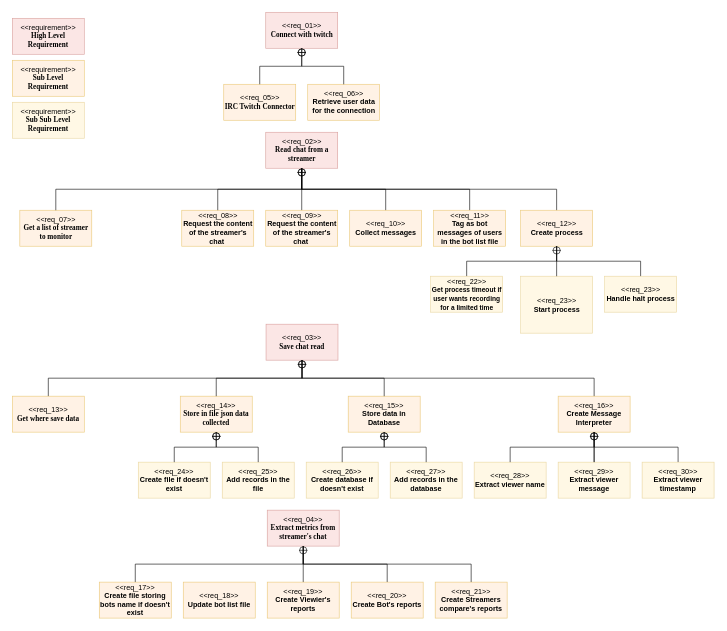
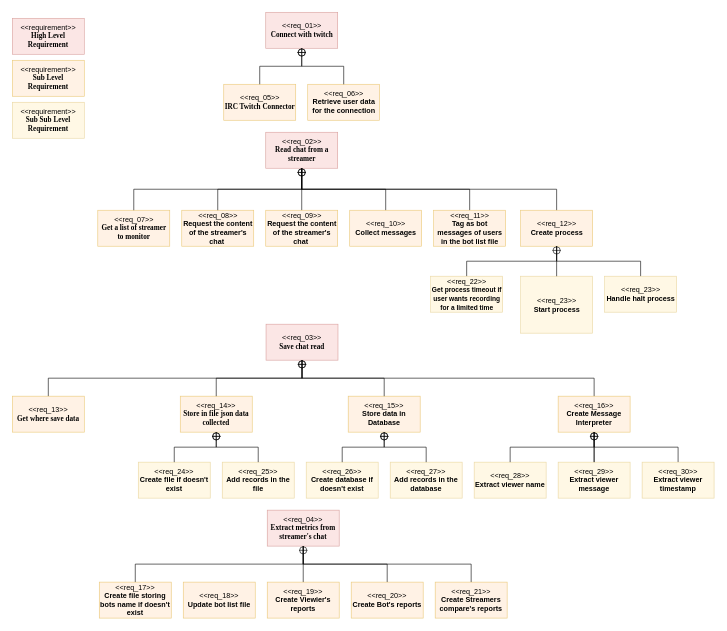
(56, 228) -> (134, 228)
